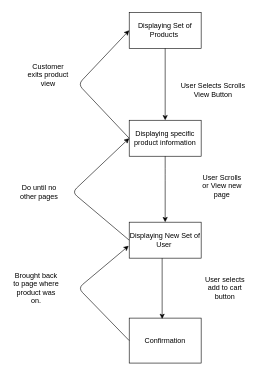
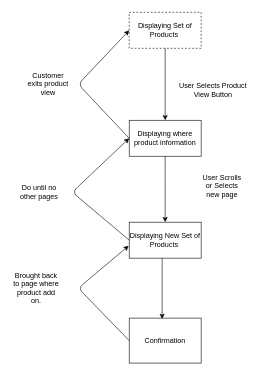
(165, 30) -> (165, 30)
(48, 75) -> (48, 84)
(213, 90) -> (213, 90)
(165, 138) -> (165, 138)
(222, 186) -> (222, 186)
(165, 240) -> (165, 240)
(36, 288) -> (36, 288)
(225, 288) -> none
